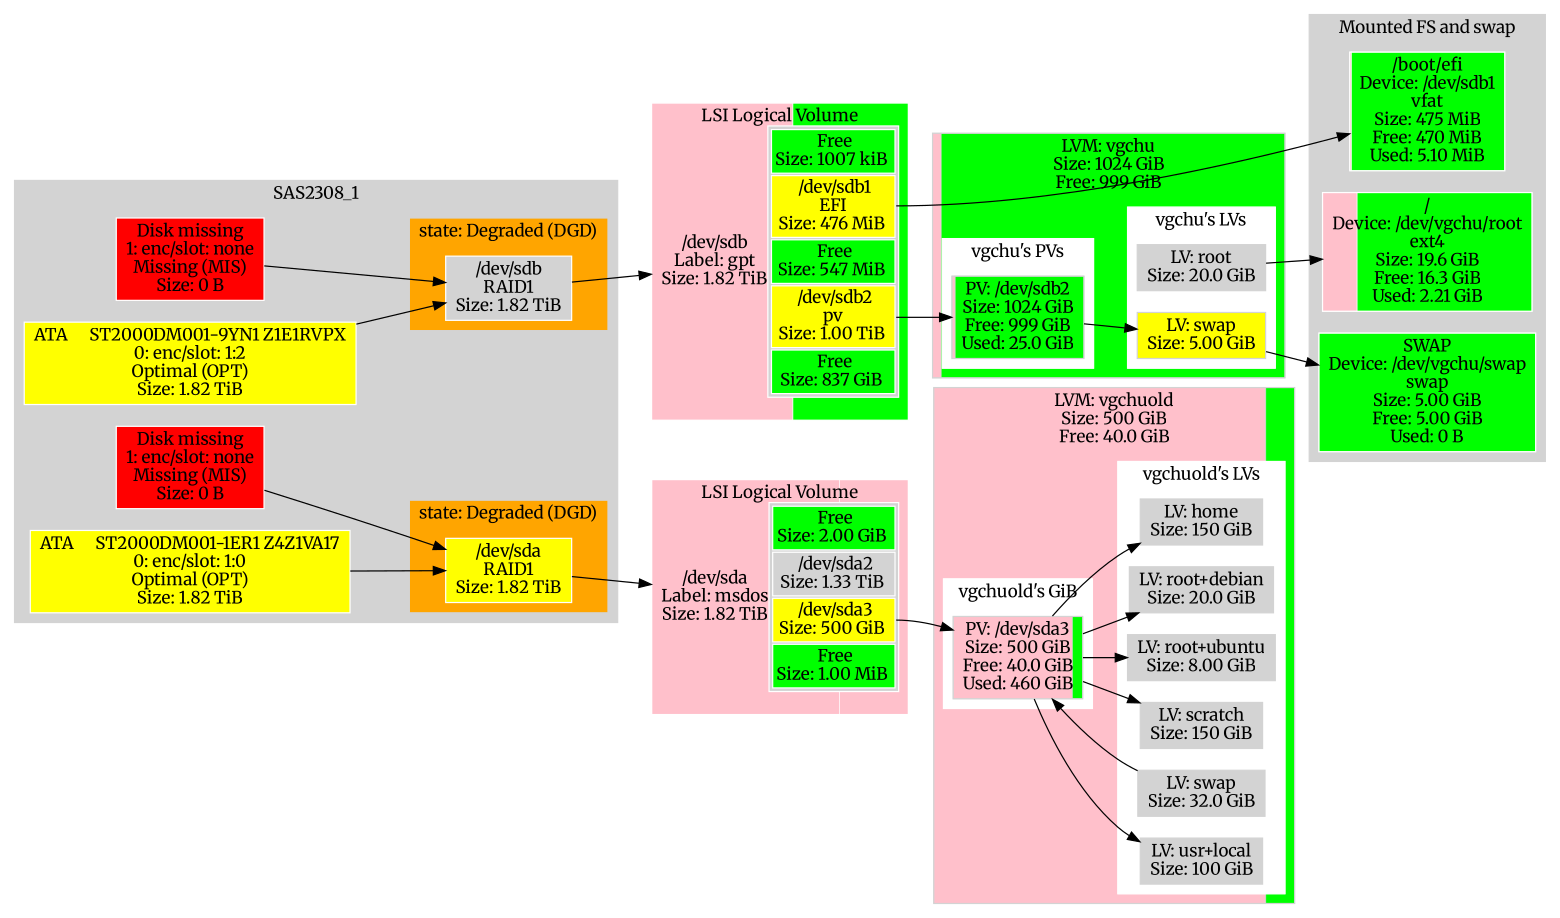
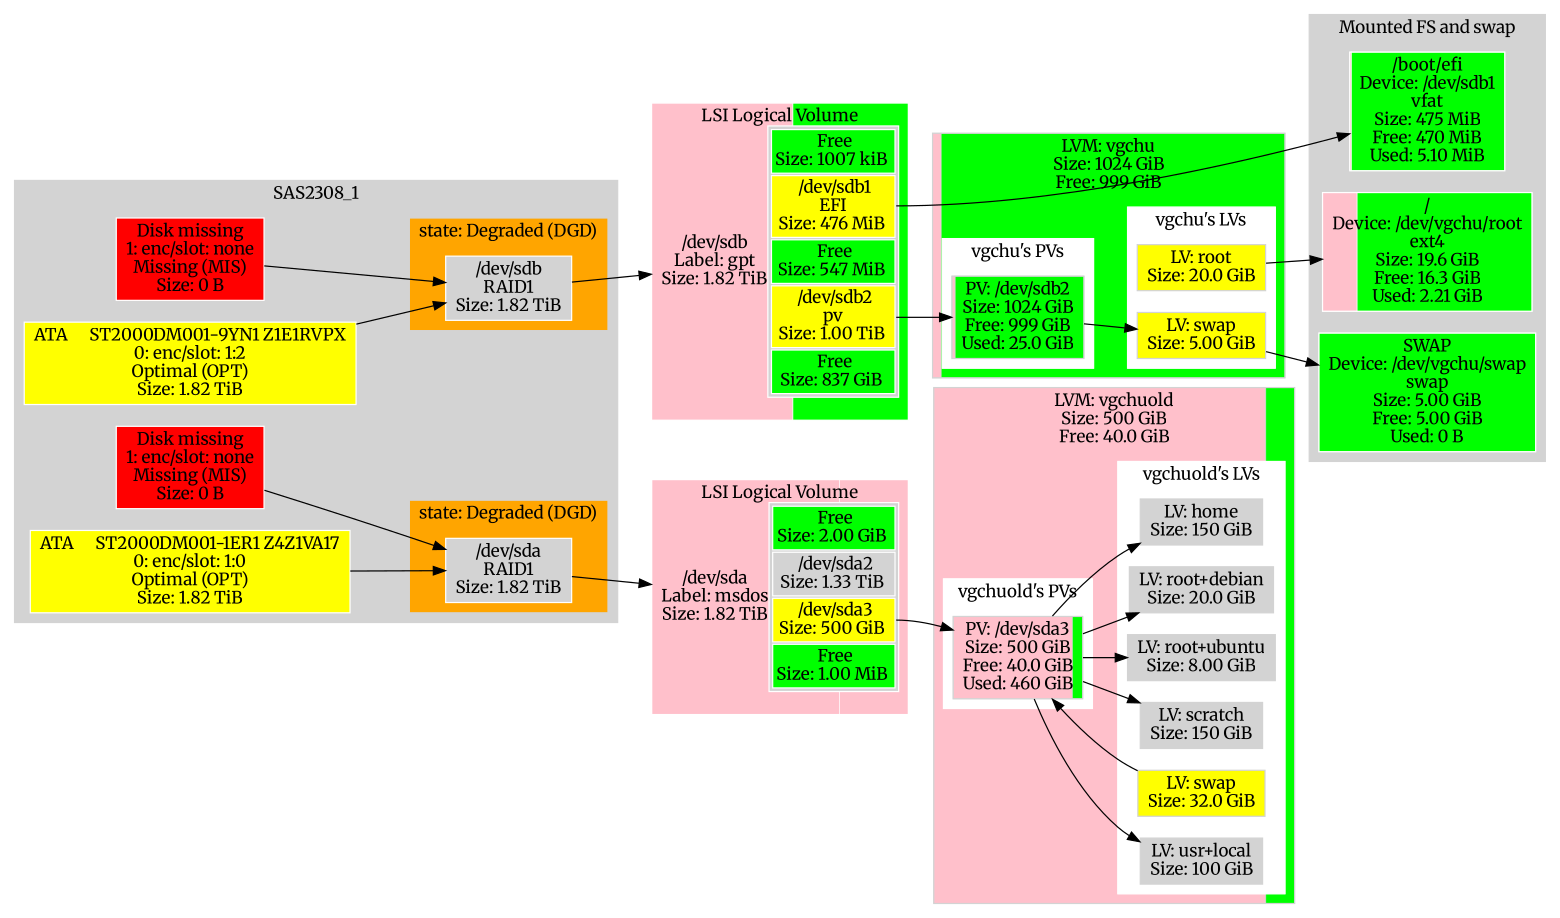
(1201, 268) -> (1201, 268)
(509, 570) -> (509, 570)
(1018, 593) -> (1018, 593)
(1201, 793) -> (1201, 793)
